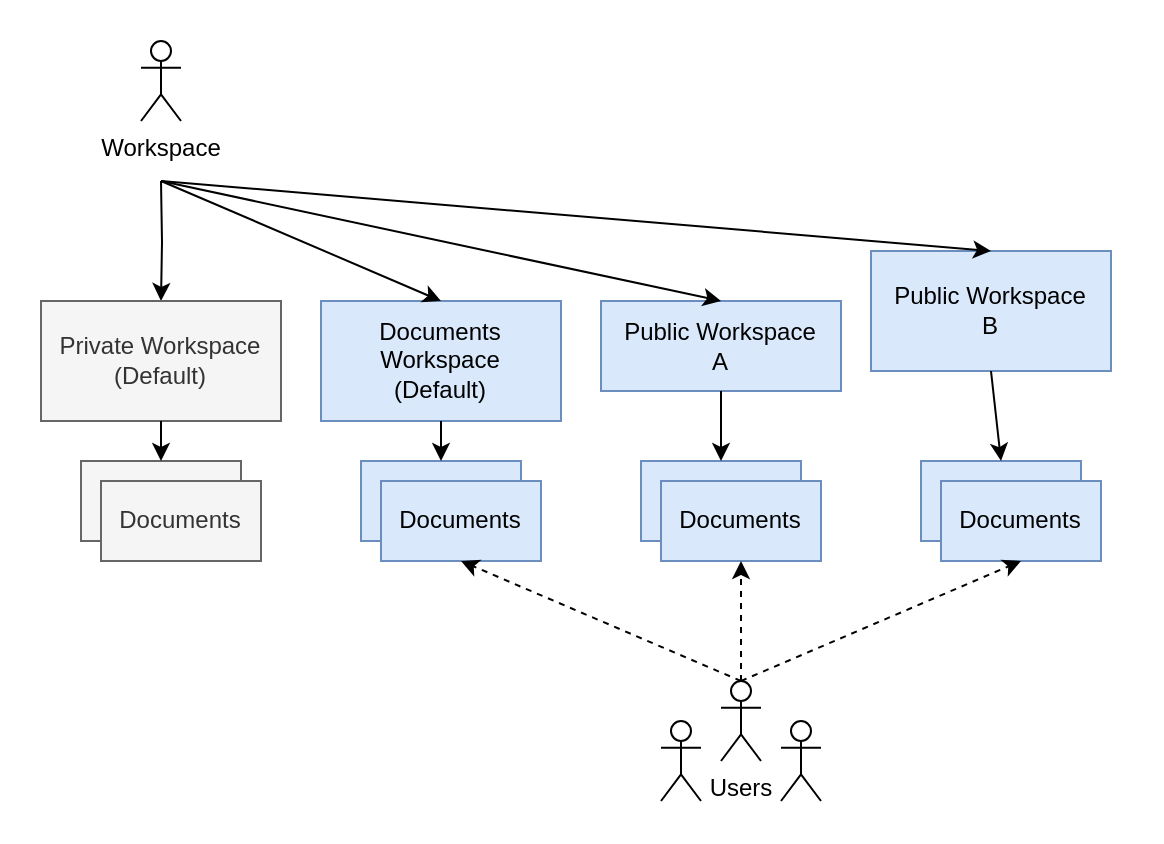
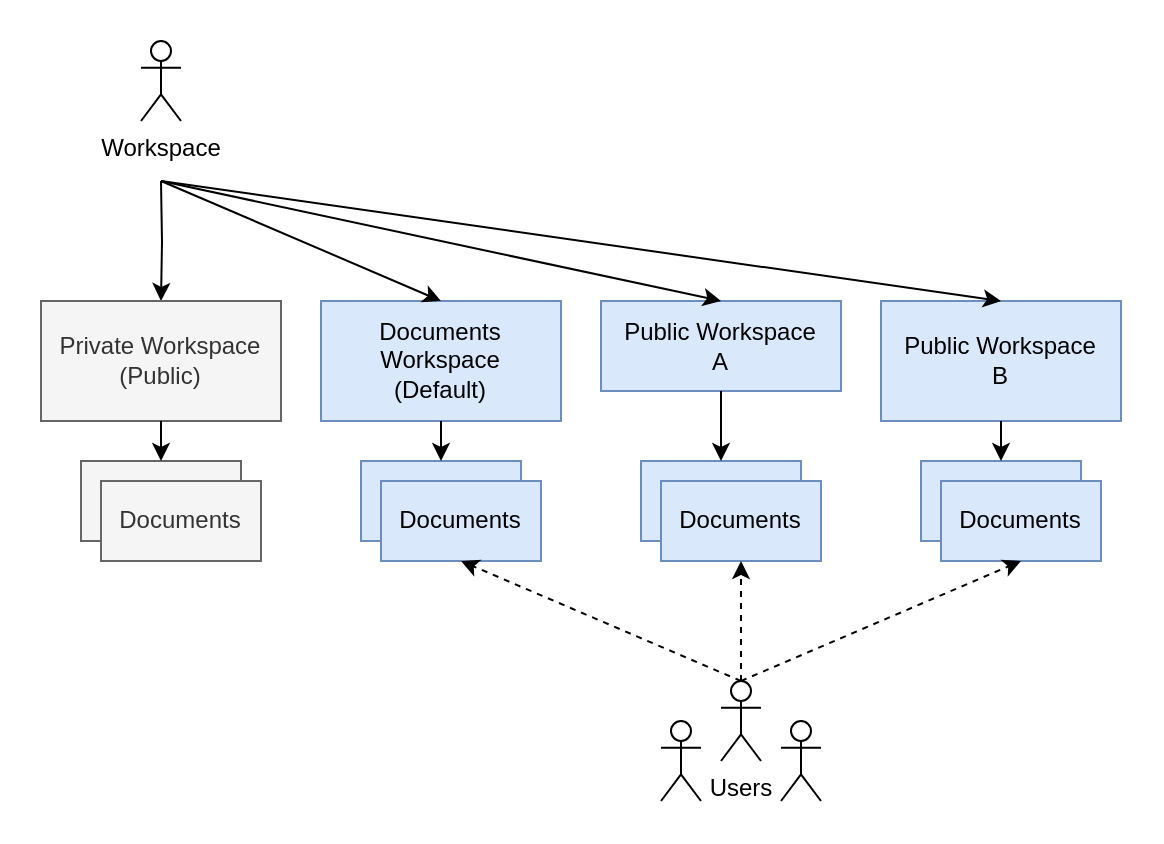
(991, 311) -> (1001, 361)
(161, 361) -> (161, 361)
